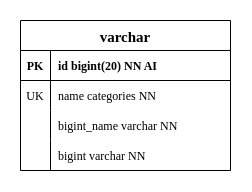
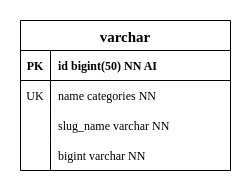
(112, 66) -> (112, 66)
(126, 126) -> (121, 126)
